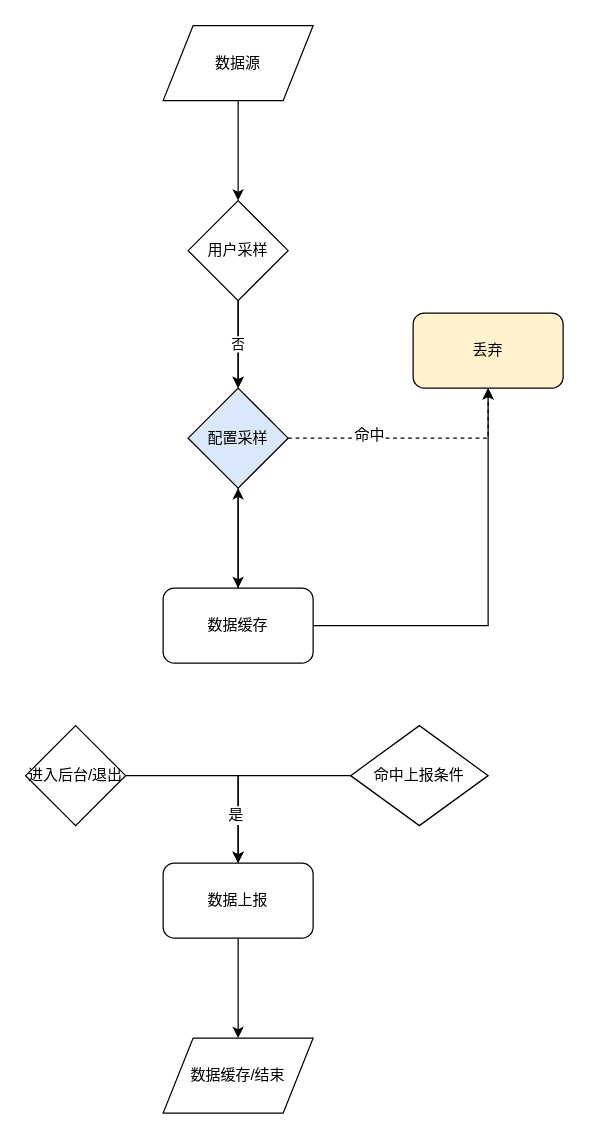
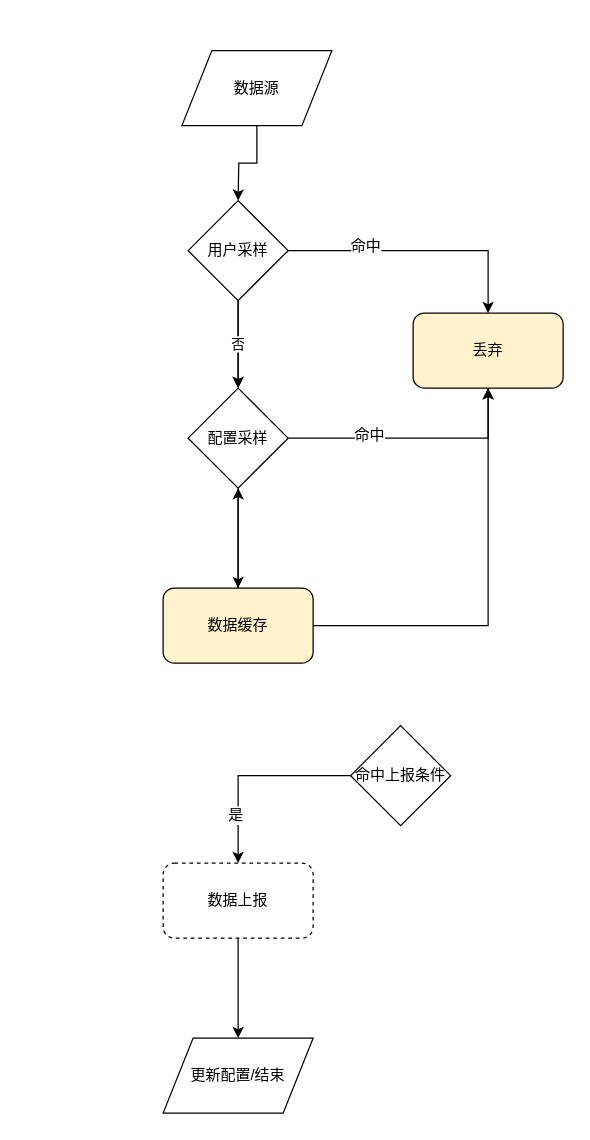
(238, 63) -> (257, 88)
none -> (415, 251)
(238, 438) -> (238, 438)
(433, 438) -> (433, 438)
(238, 626) -> (238, 626)
(76, 776) -> none
(181, 776) -> none
(419, 776) -> (401, 776)
(238, 901) -> (238, 901)
(238, 1076) -> (238, 1076)
